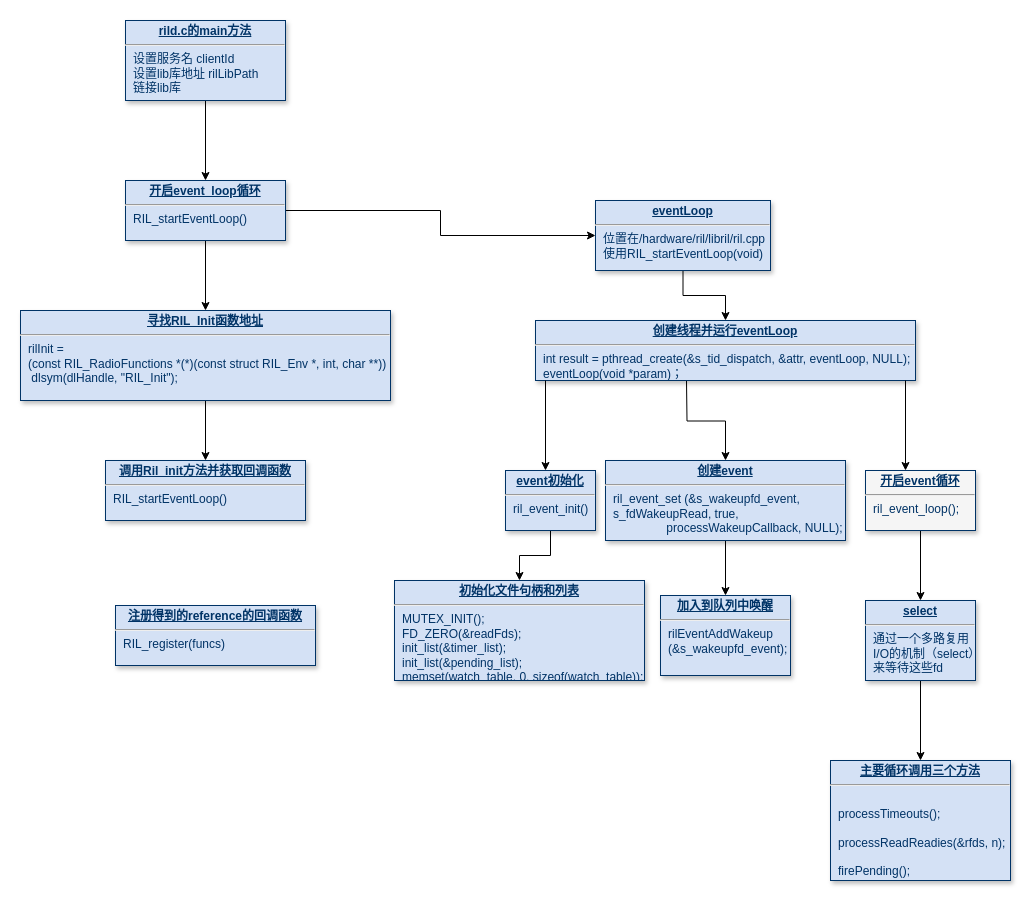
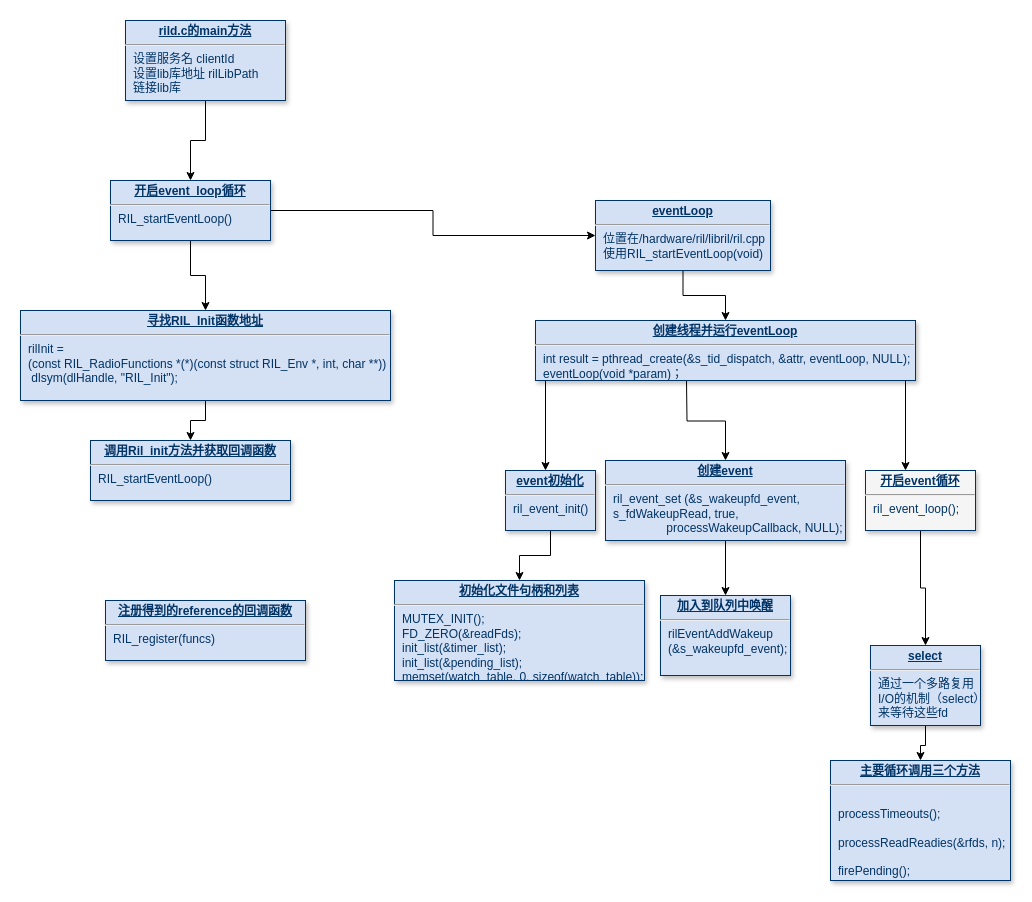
(206, 211) -> (191, 211)
(206, 491) -> (191, 471)
(216, 636) -> (206, 631)
(921, 641) -> (926, 686)
